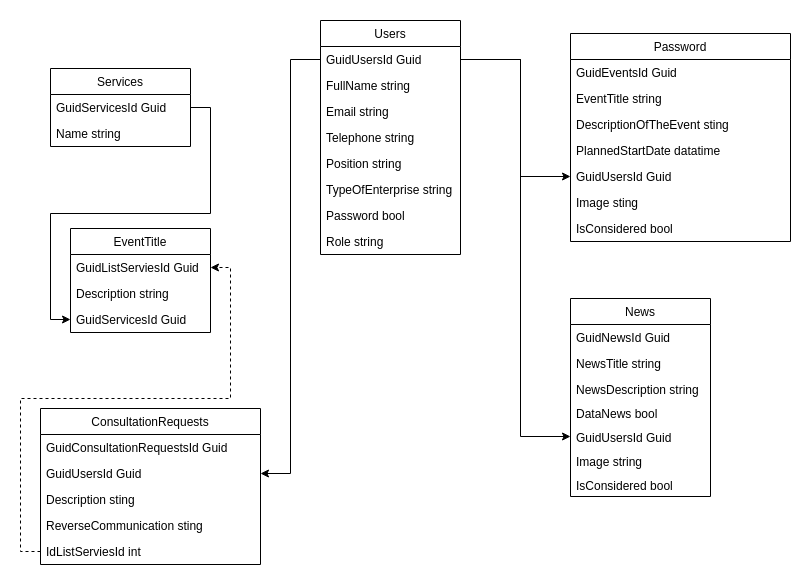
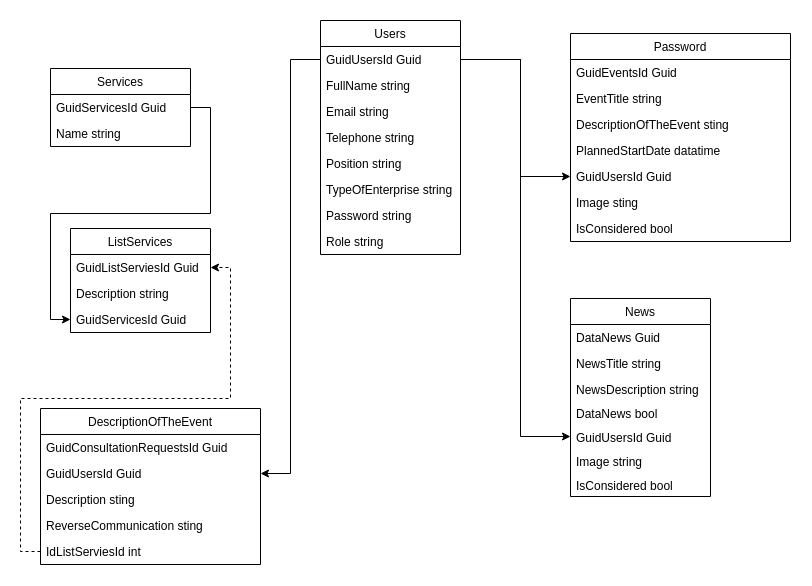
(367, 216) -> (373, 216)
(140, 242) -> (140, 242)
(622, 338) -> (617, 338)
(150, 422) -> (150, 422)
